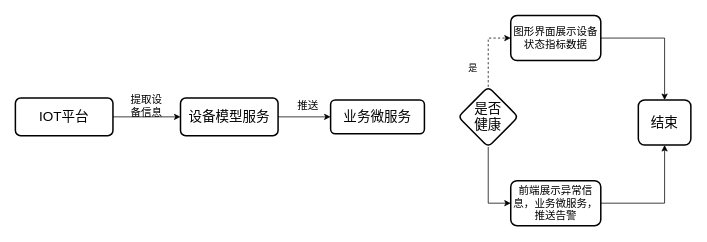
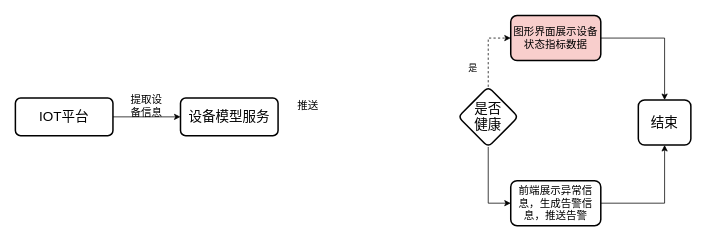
(555, 38) -> (555, 38)
(324, 117) -> none
(377, 117) -> none
(555, 203) -> (555, 203)
